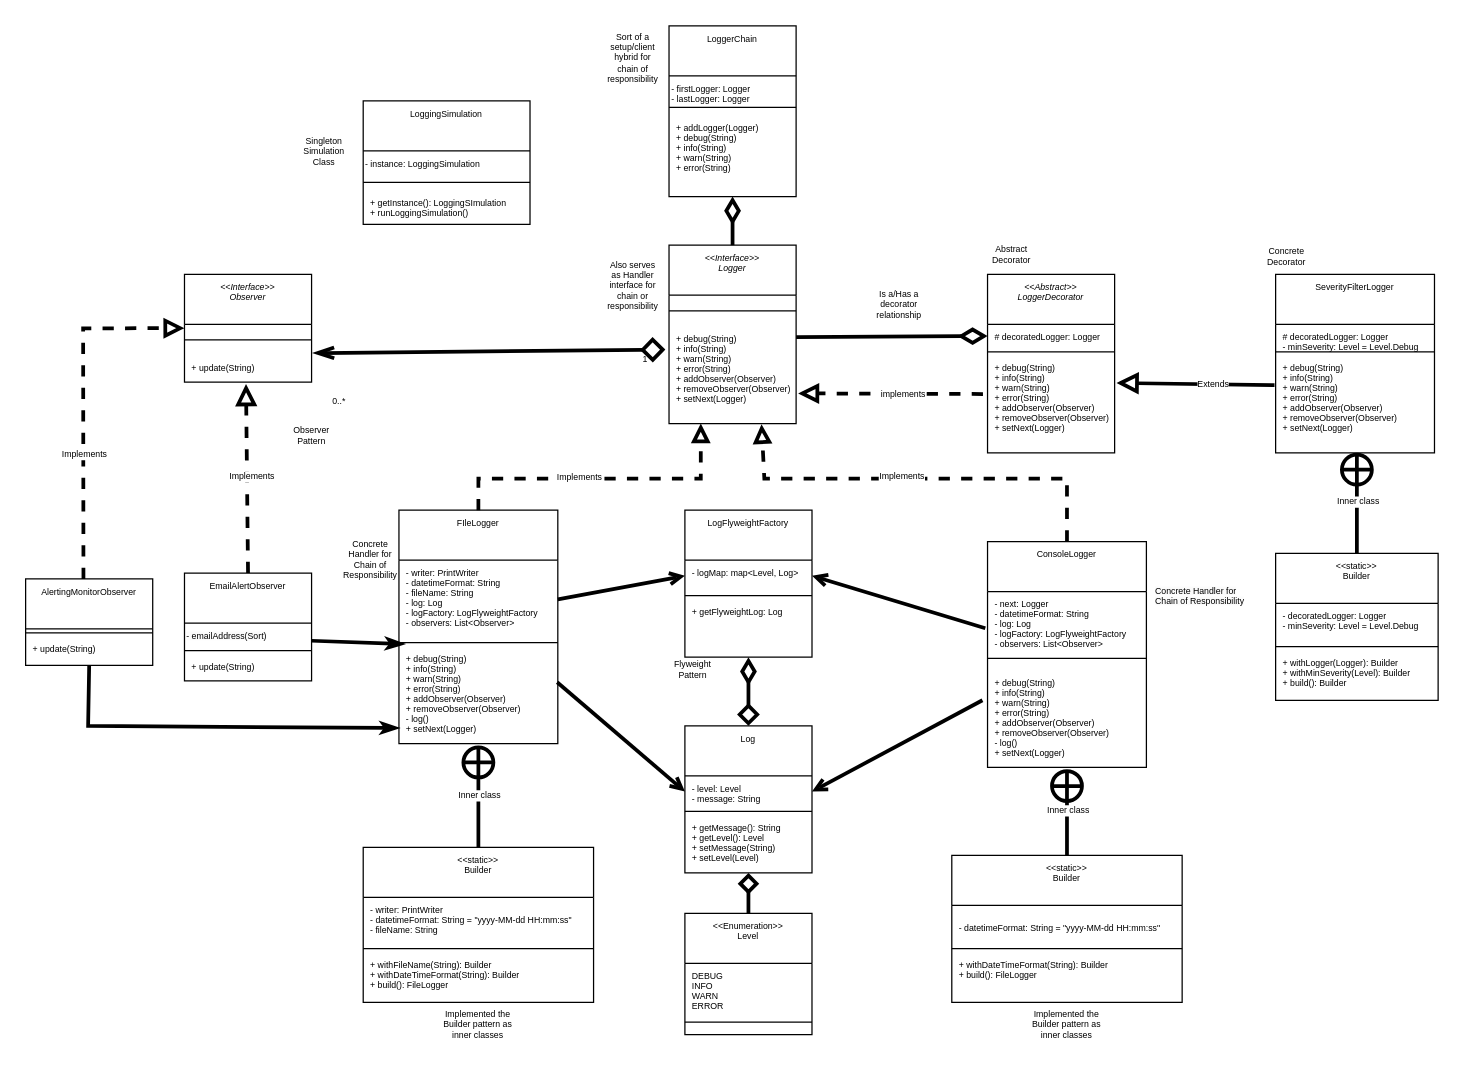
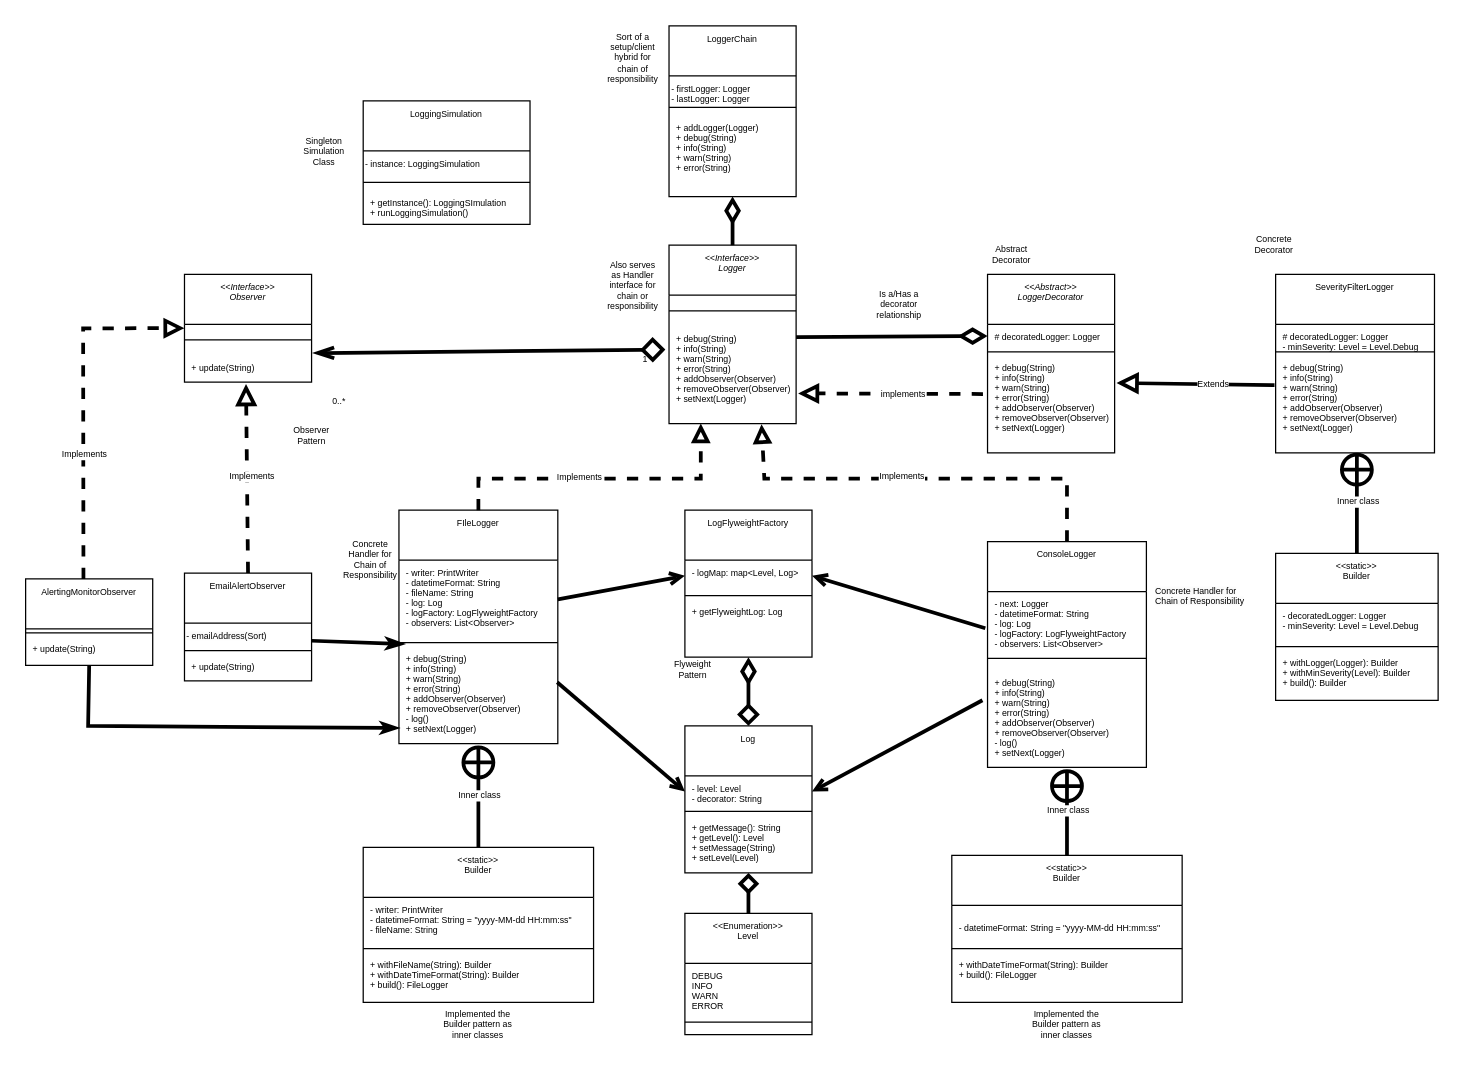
(1287, 257) -> (1274, 244)
(719, 788) -> (719, 788)
